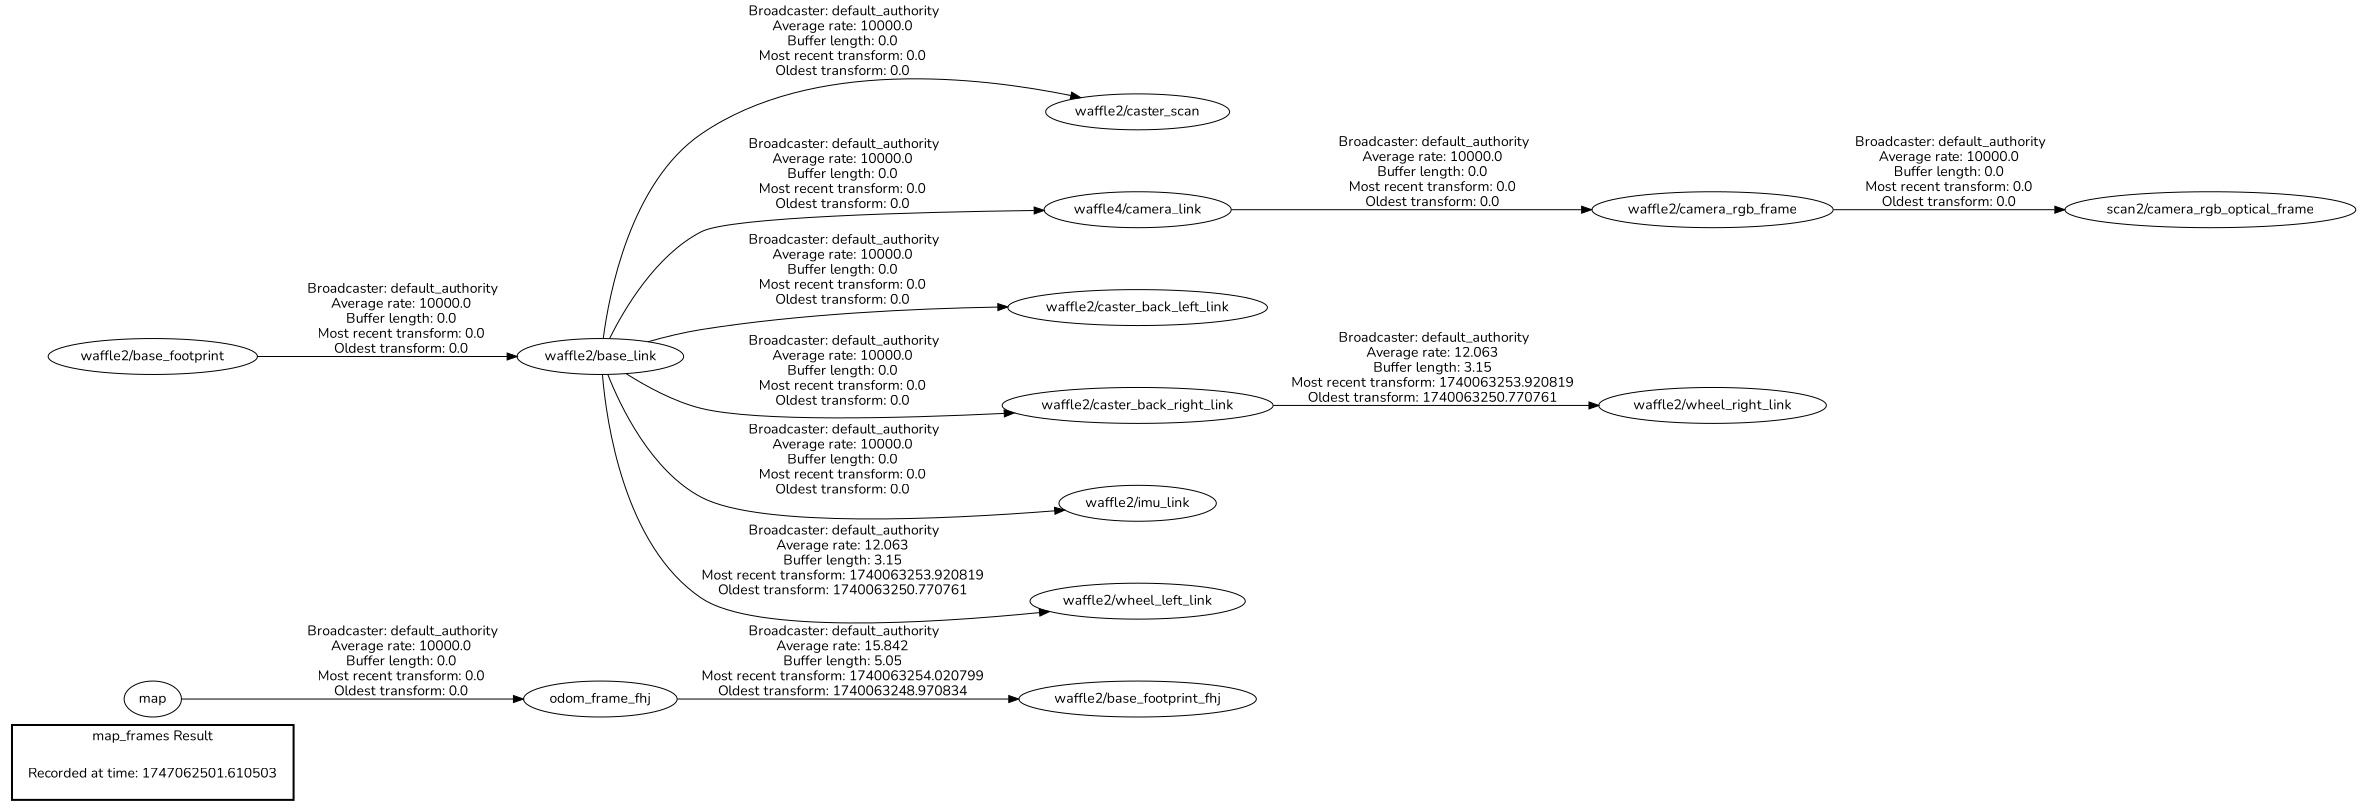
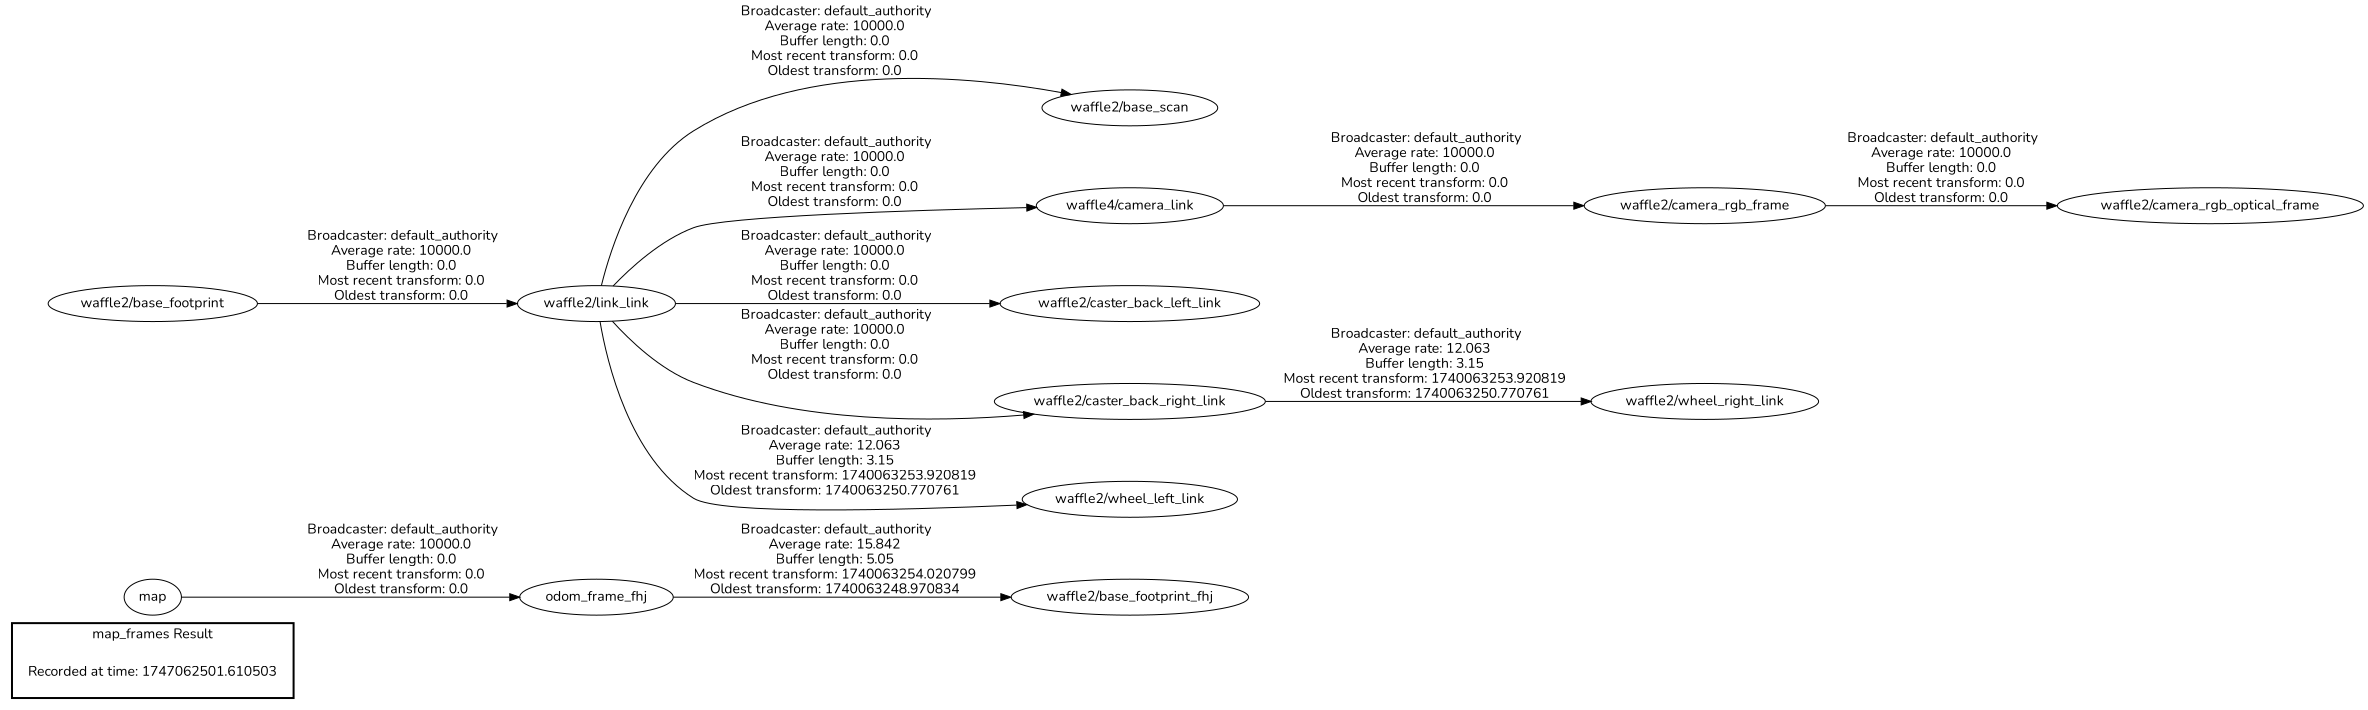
(1138, 112) -> (1130, 108)
(2210, 210) -> (2210, 206)
(600, 357) -> (596, 304)
(1138, 503) -> none
